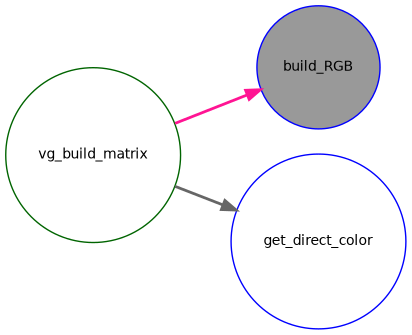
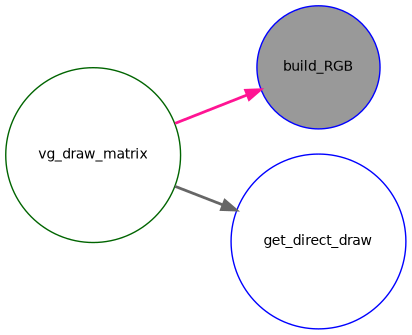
(93, 155) -> (93, 155)
(318, 241) -> (318, 241)
